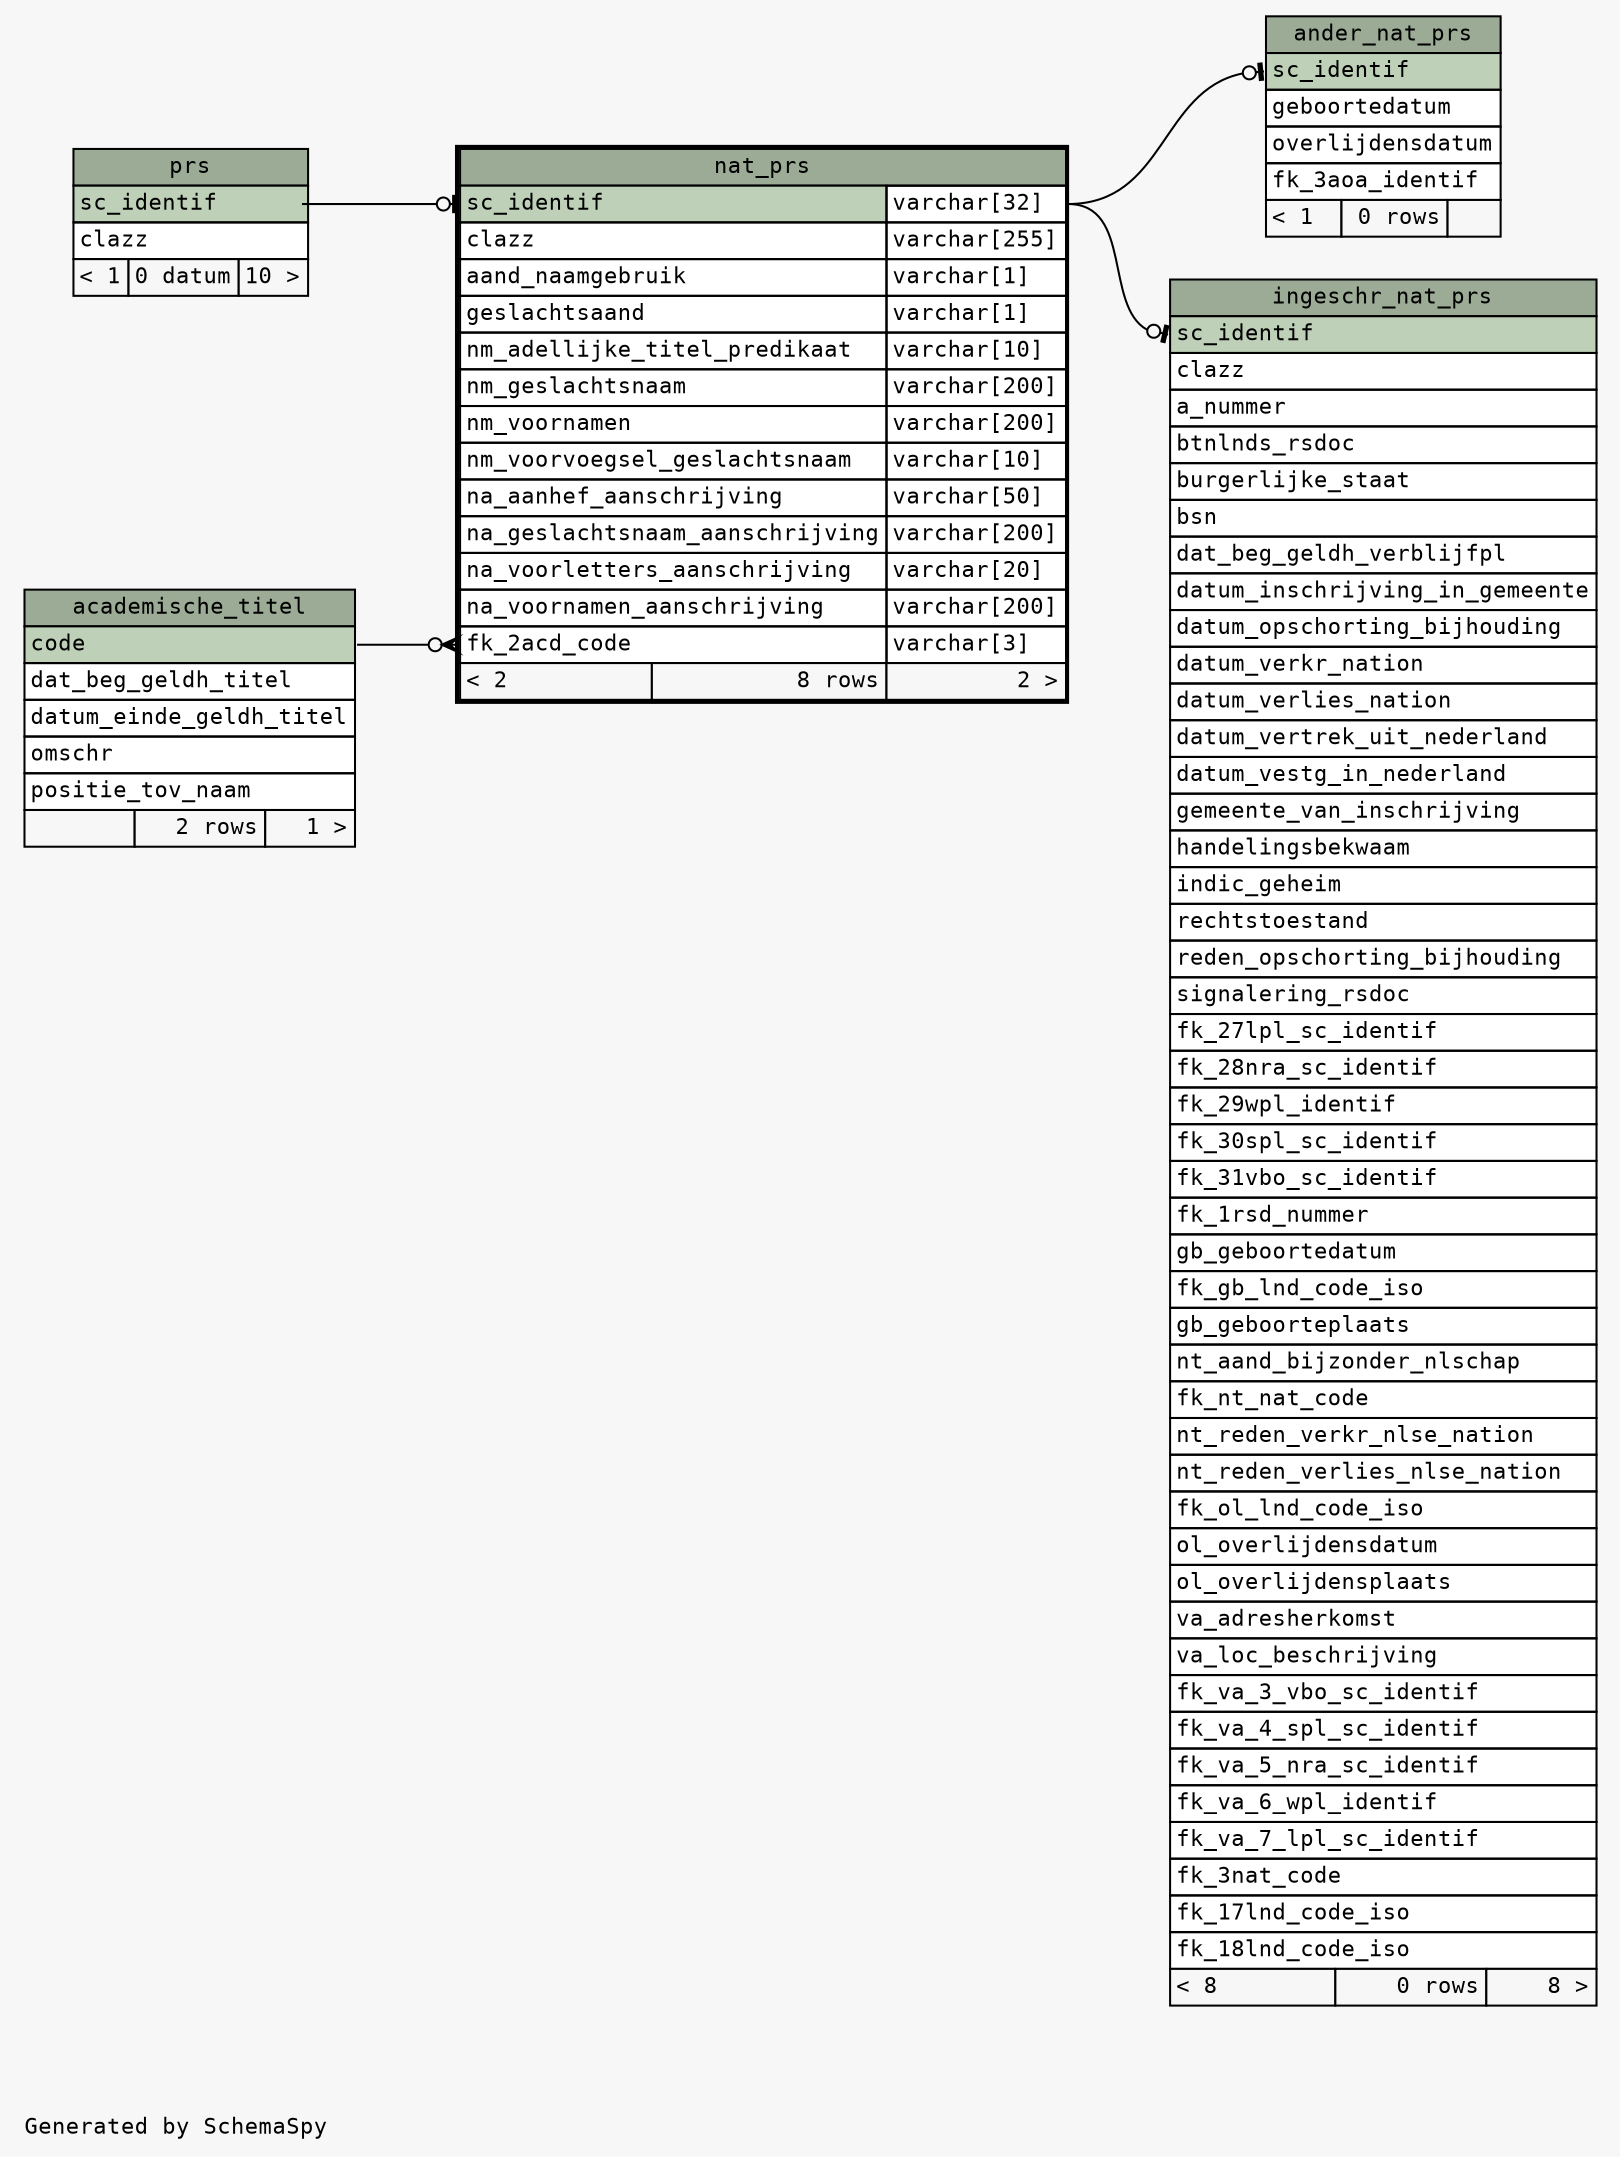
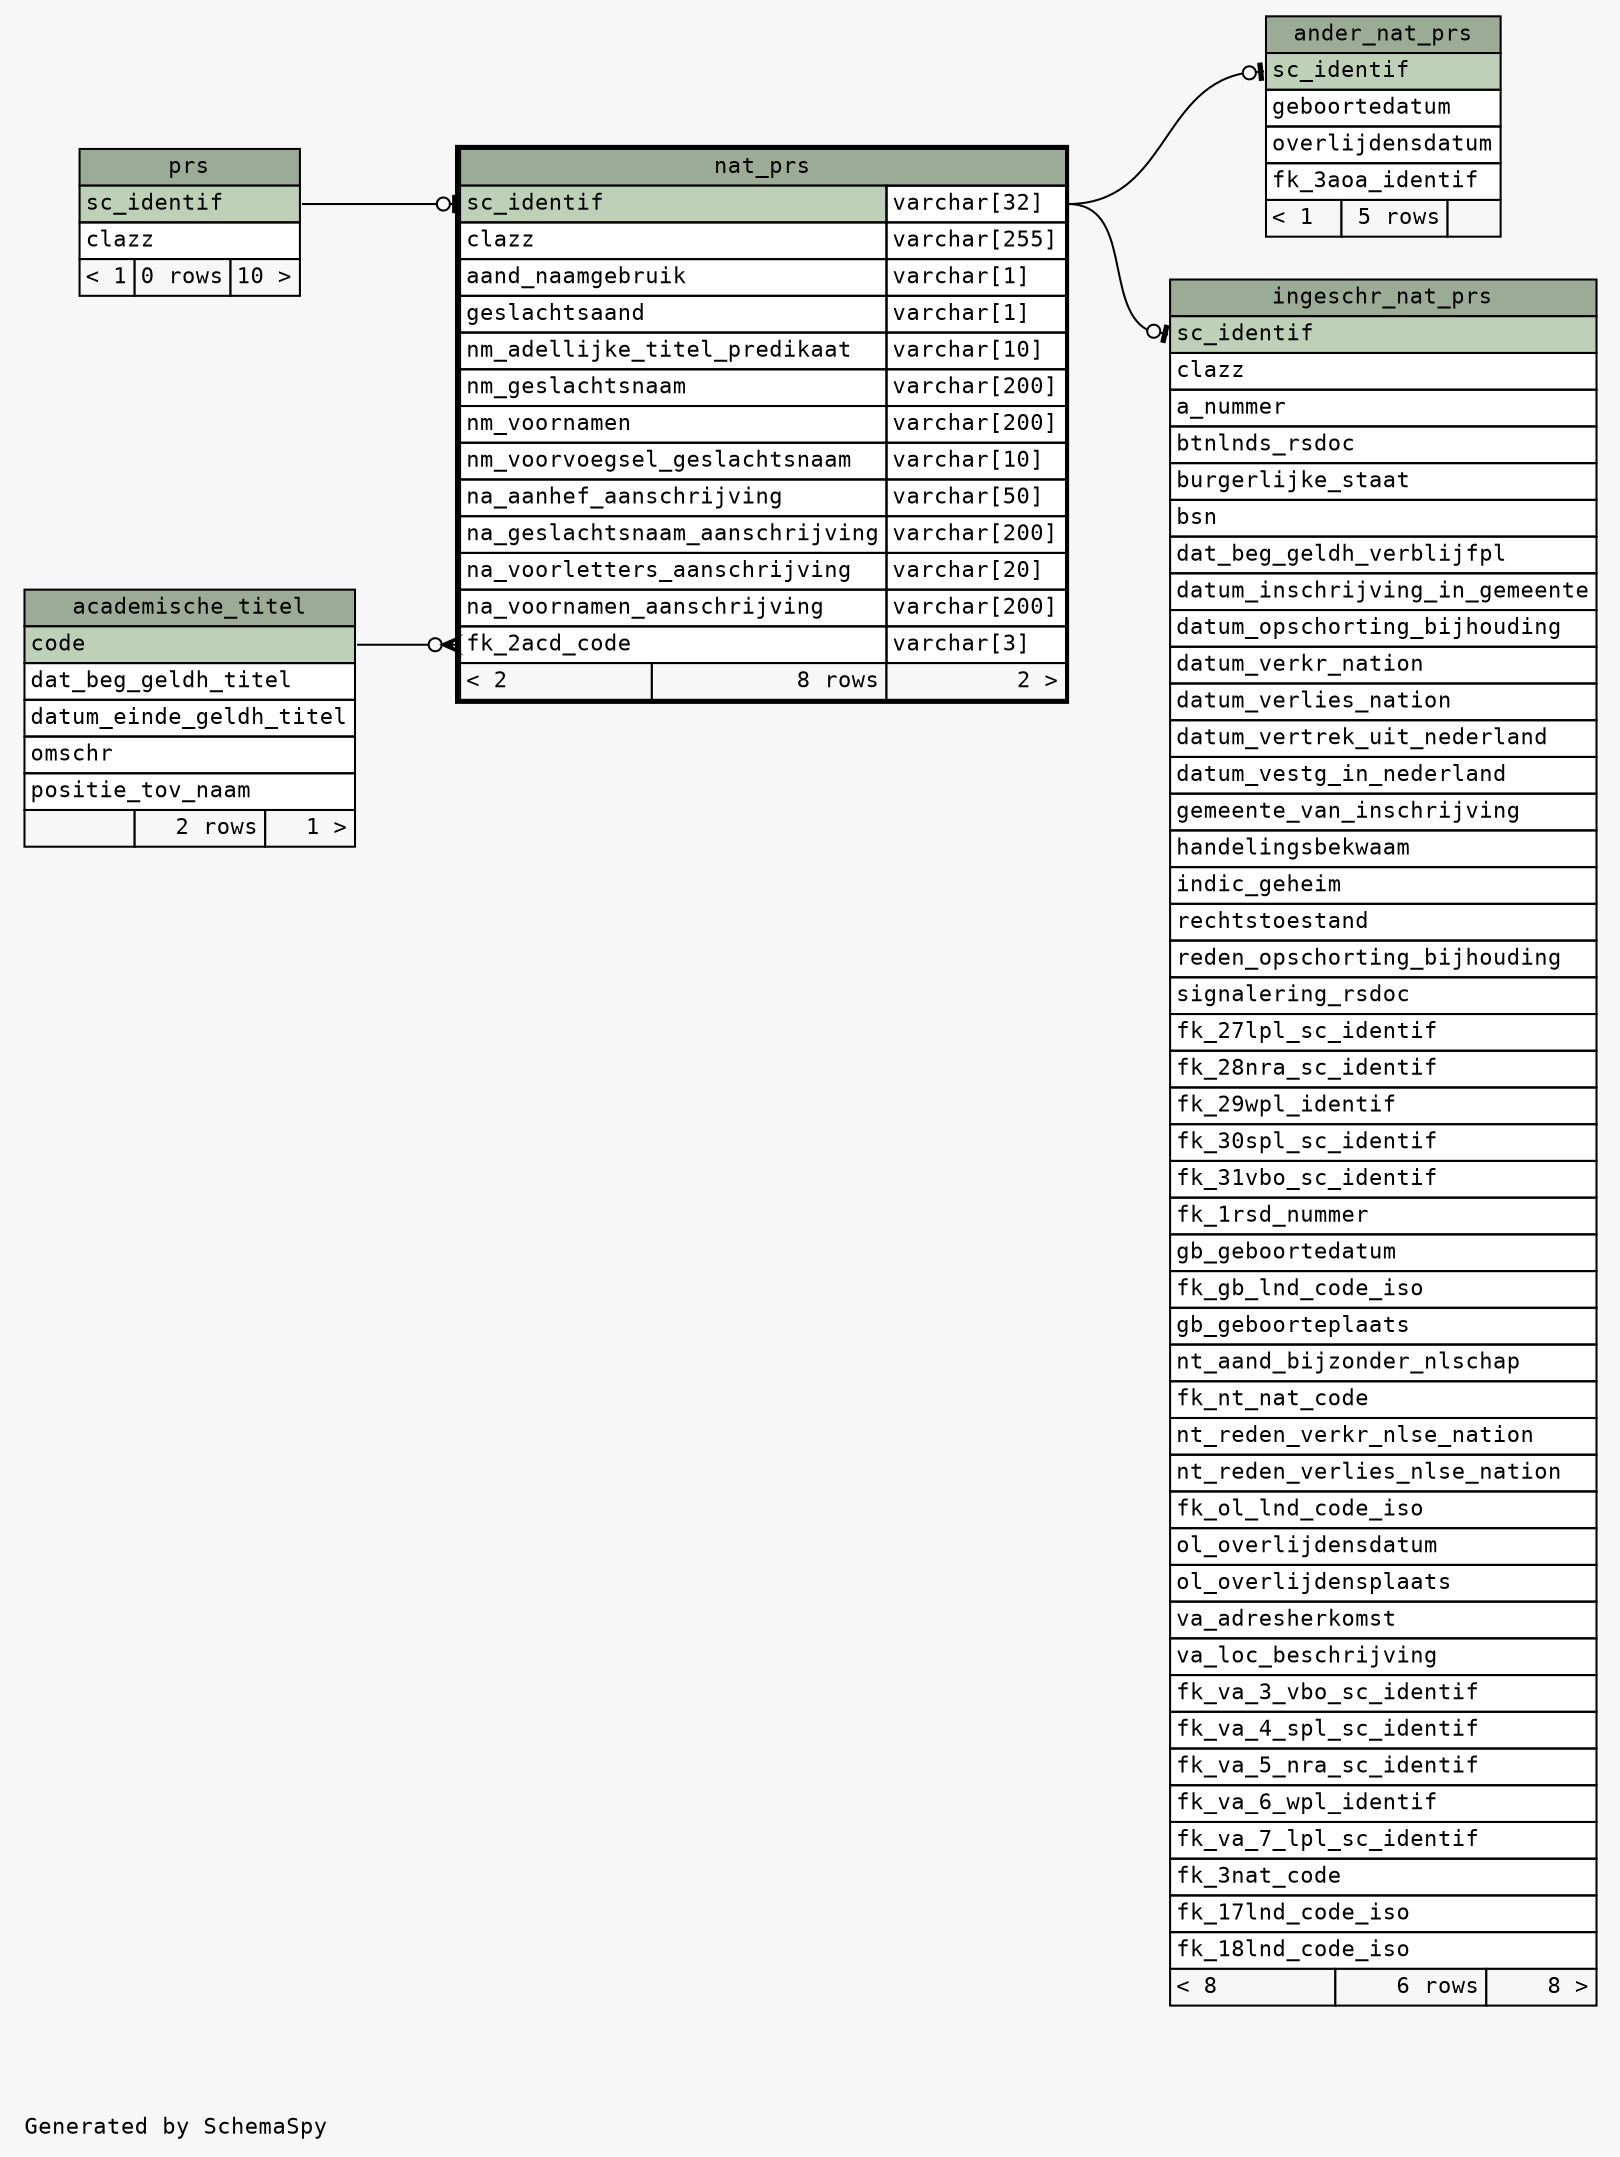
(1400, 217) -> (1400, 217)
(184, 276) -> (183, 276)
(1438, 1986) -> (1438, 1986)
